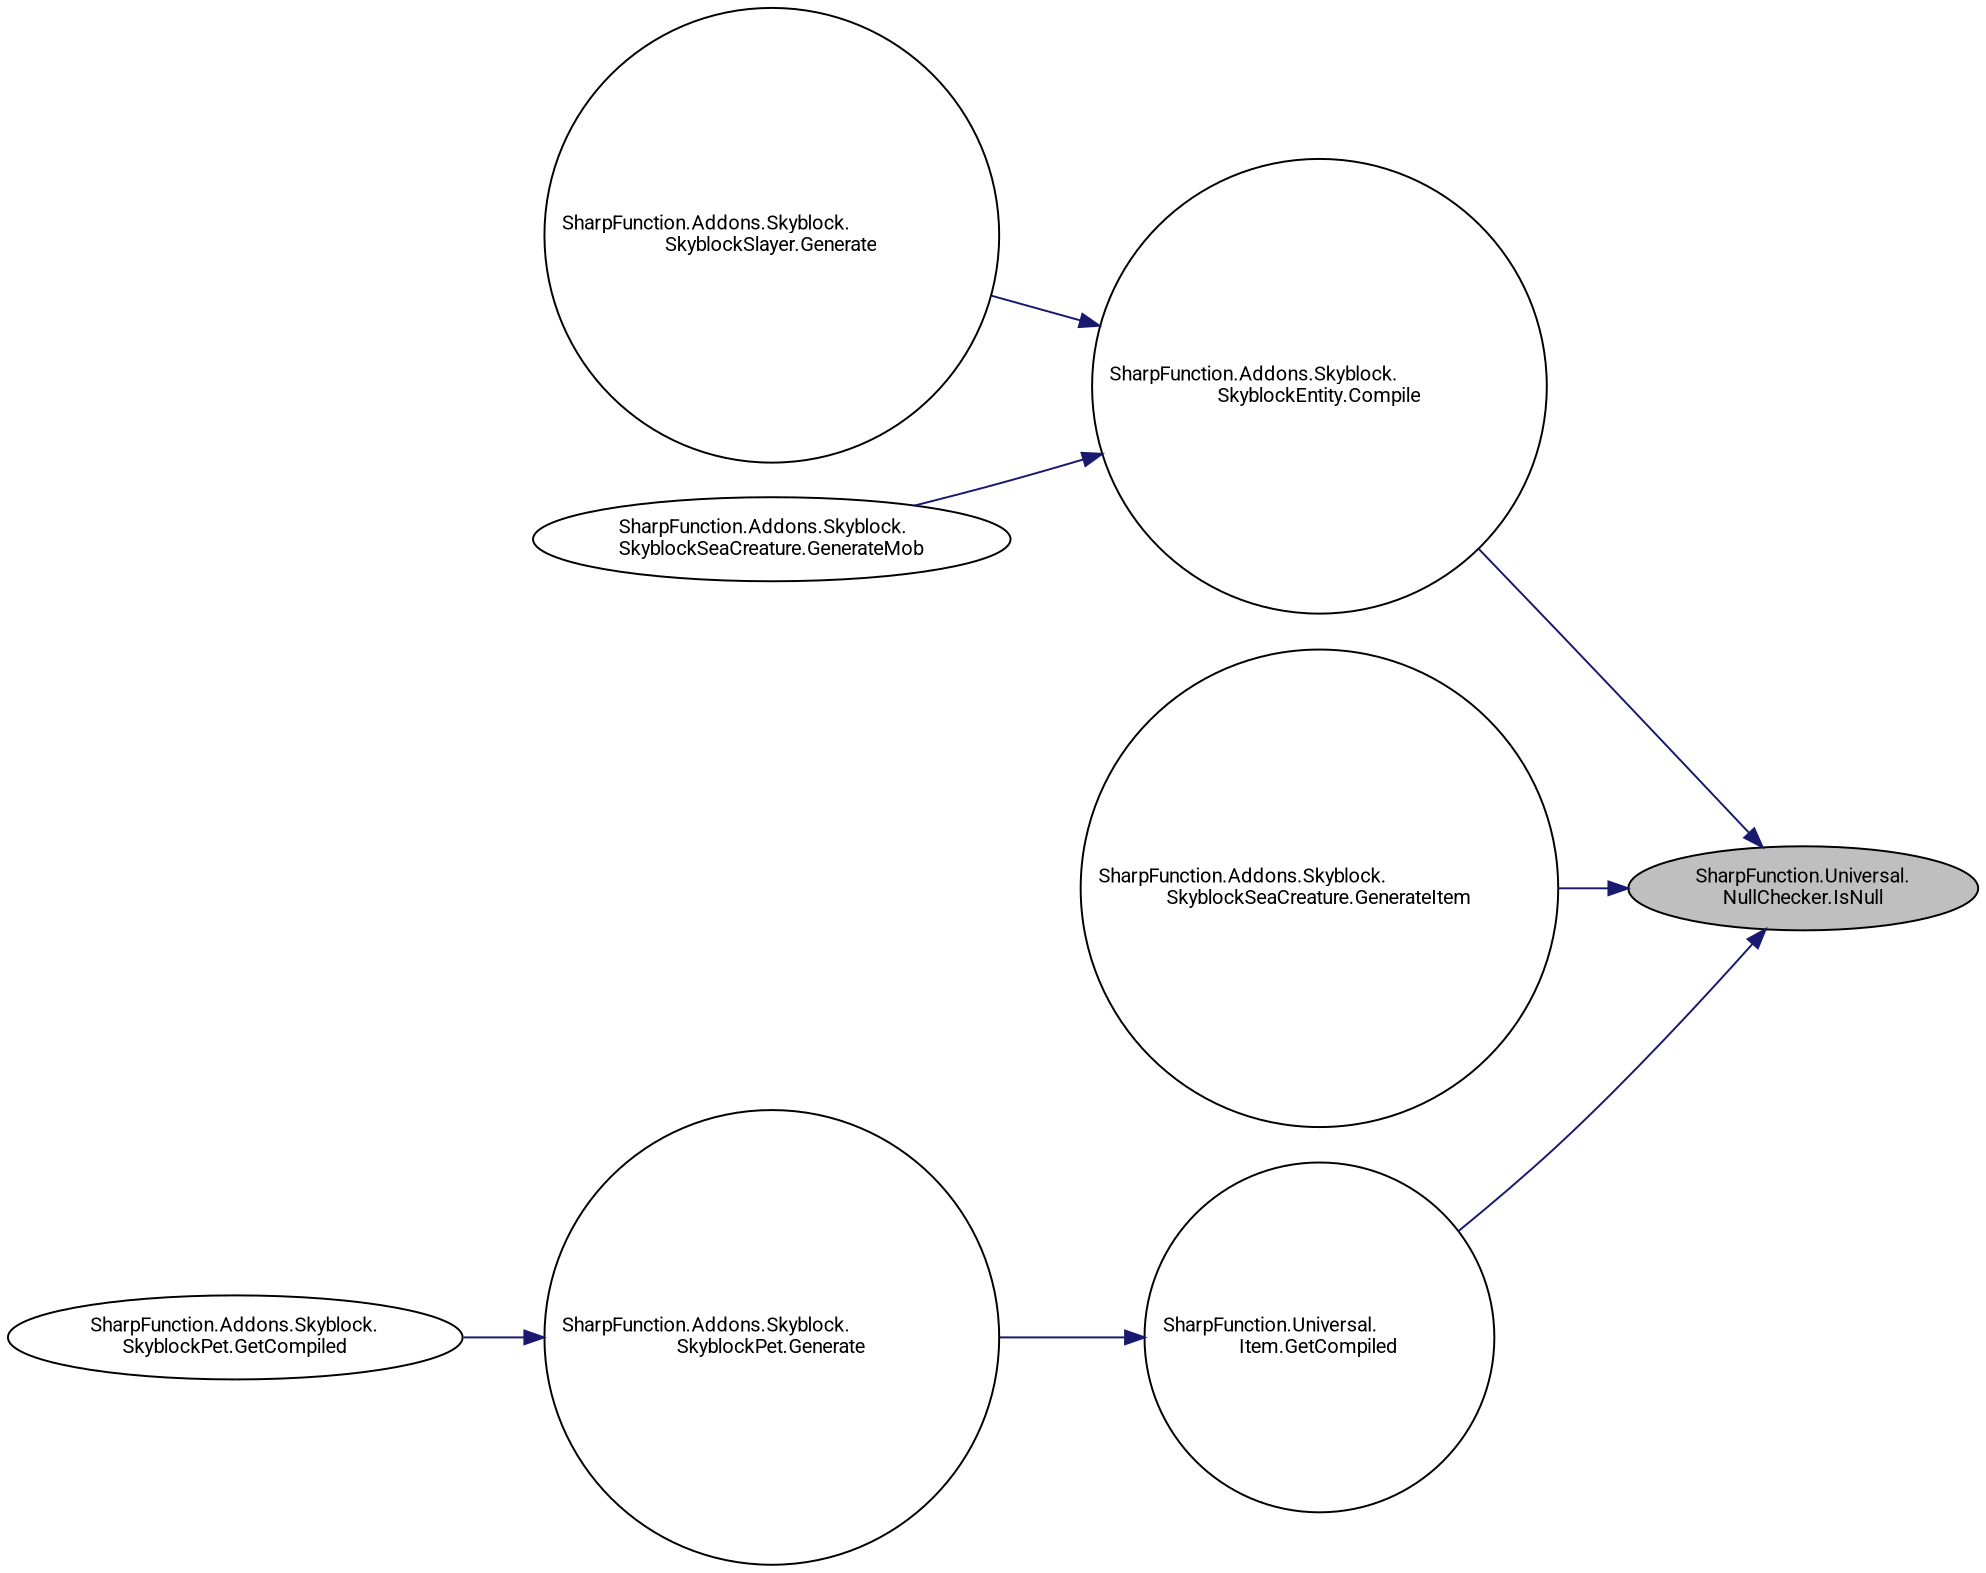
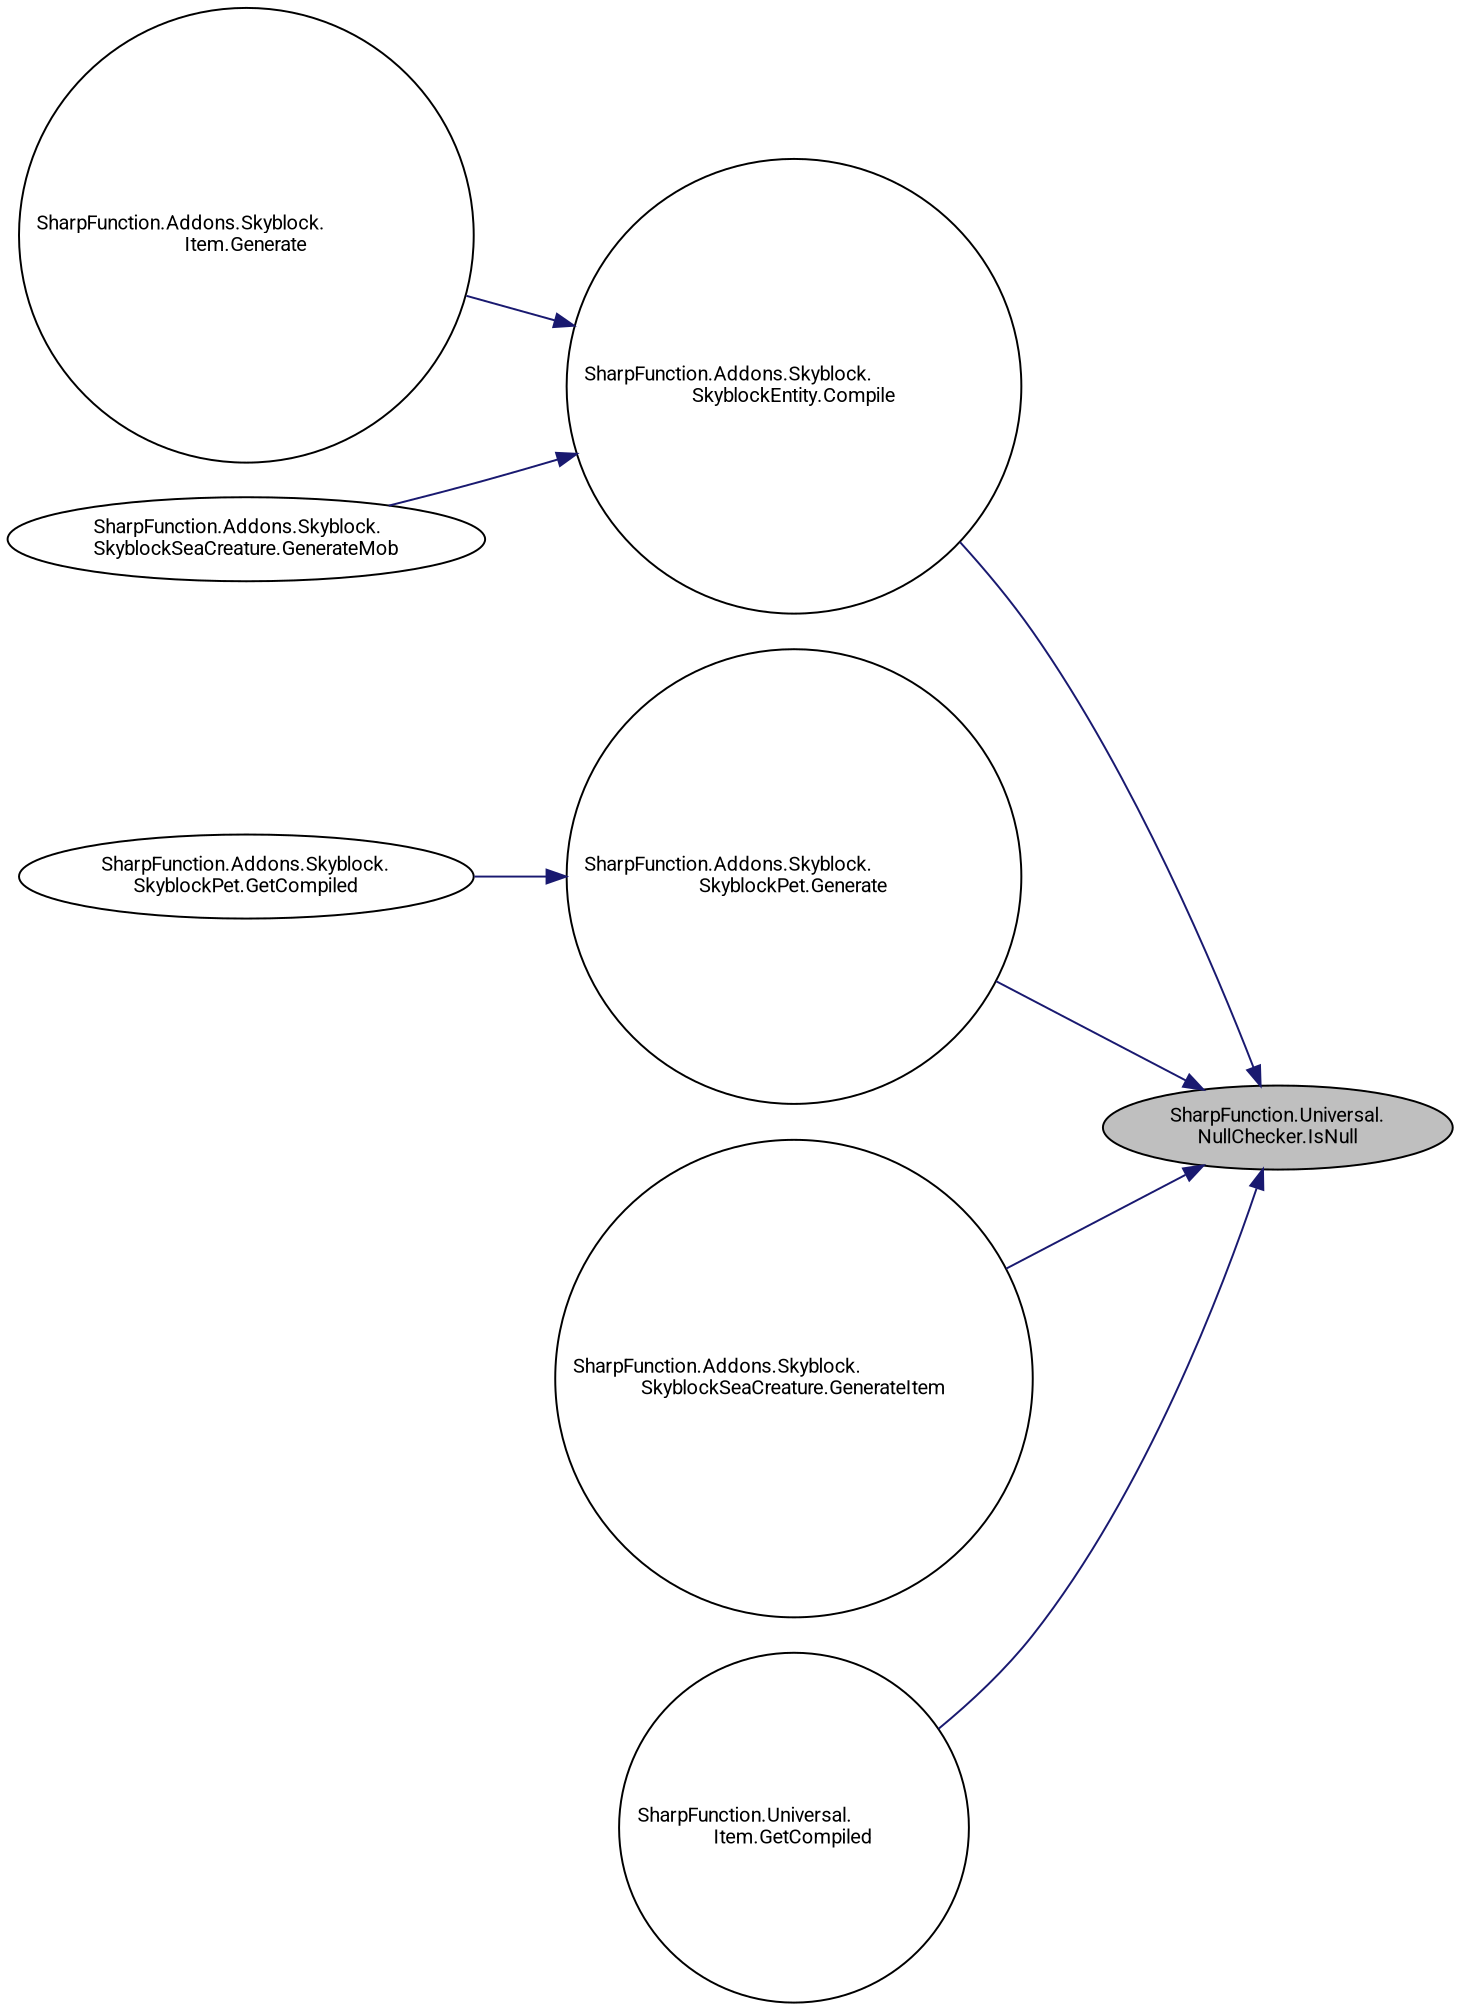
(772, 235) -> (246, 235)
(1062, 1337) -> (1091, 1031)
